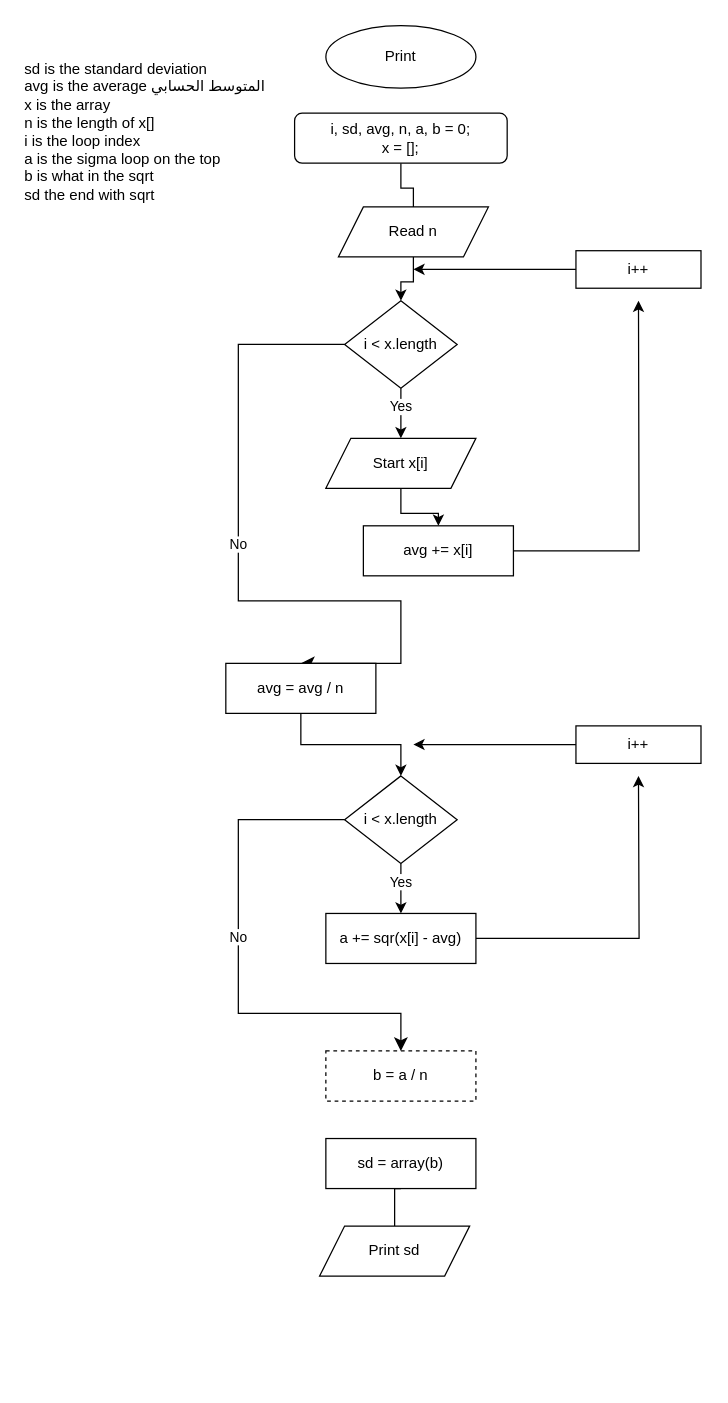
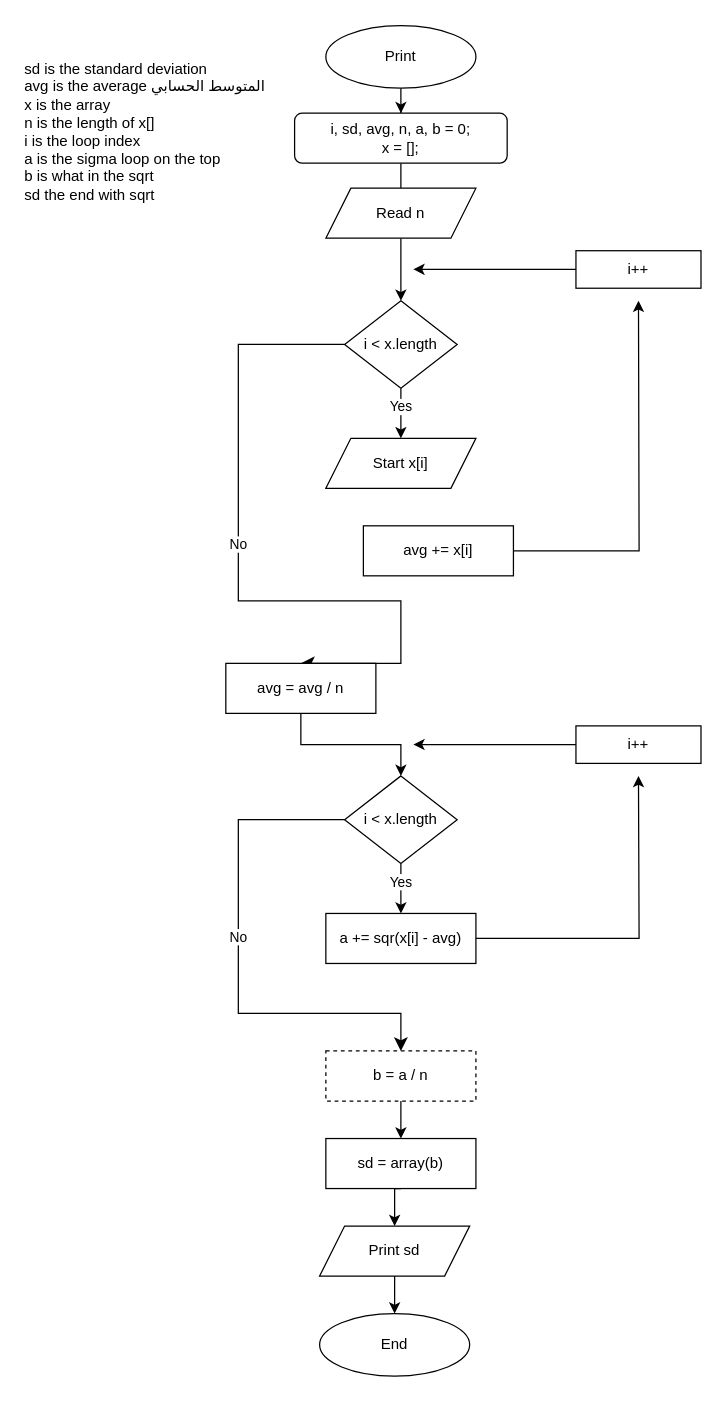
none -> (401, 105)
(413, 232) -> (401, 213)
(409, 513) -> none
none -> (401, 1115)
(394, 1220) -> (394, 1216)
none -> (394, 1290)
none -> (394, 1344)
